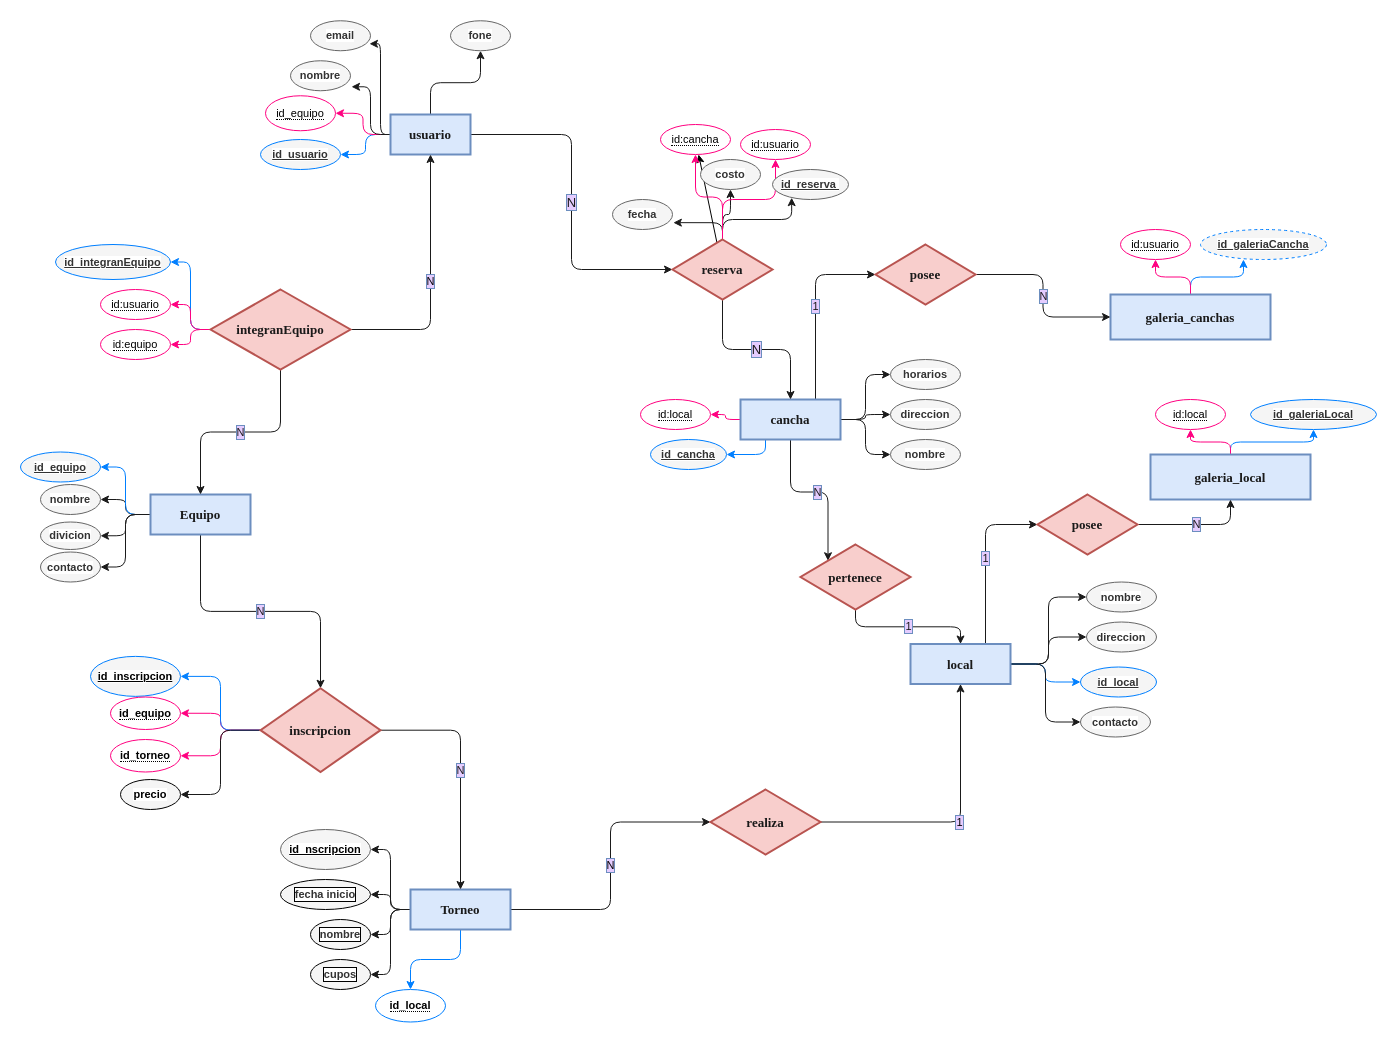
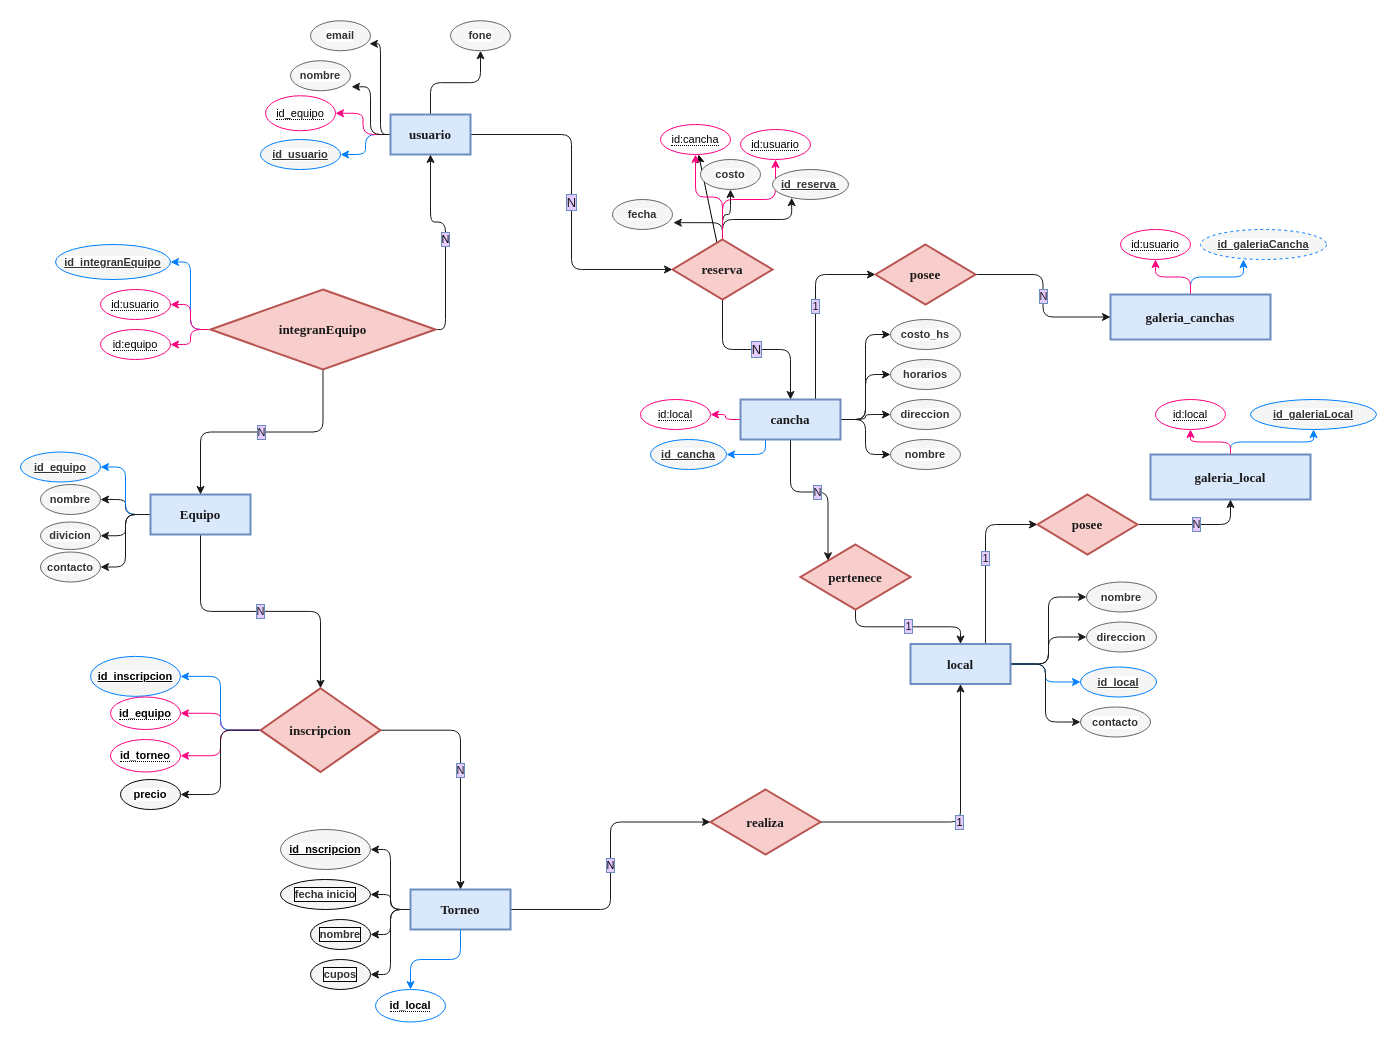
(281, 330) -> (323, 330)
none -> (926, 335)
none -> (866, 351)
